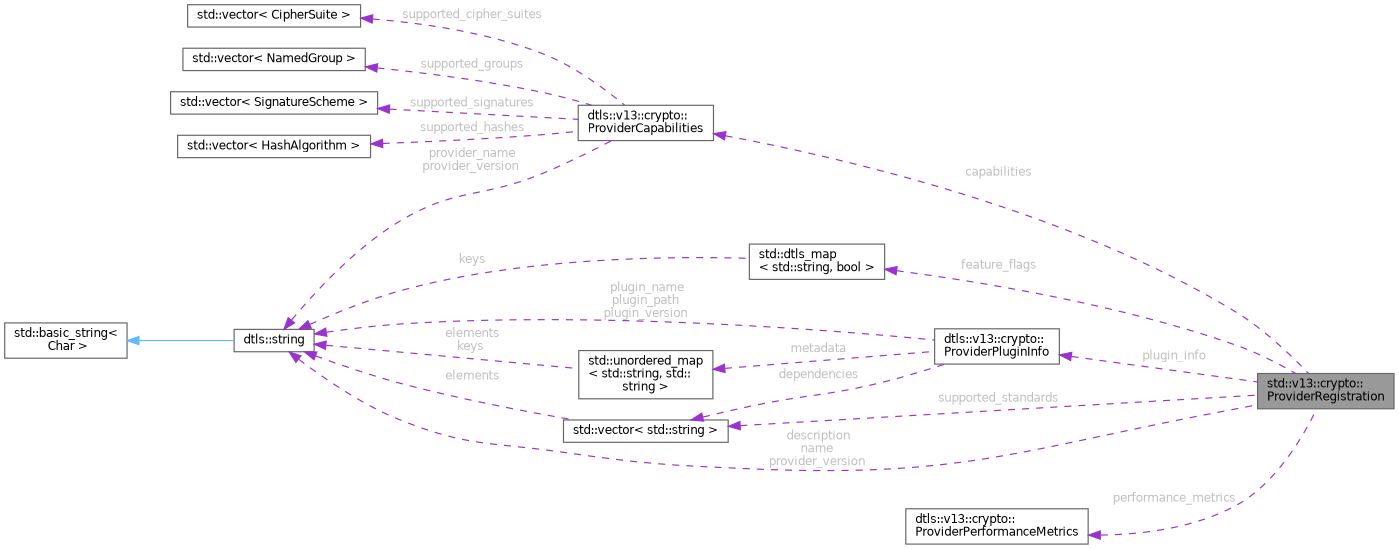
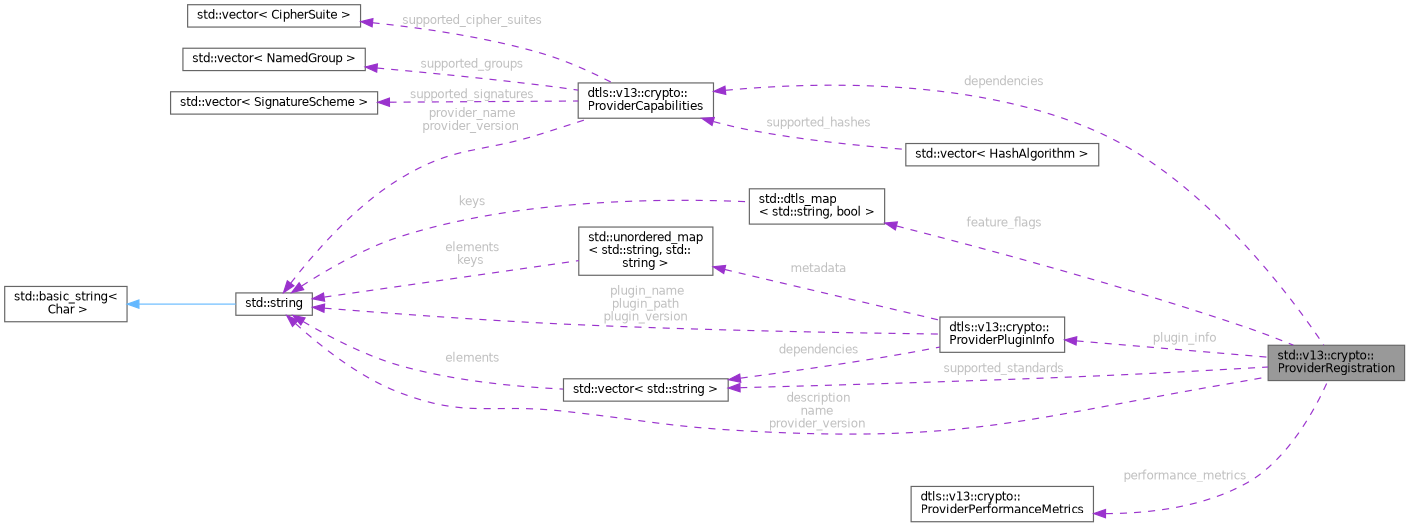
(481, 139) -> (809, 140)
(997, 173) -> (1002, 82)
(274, 341) -> (274, 304)
